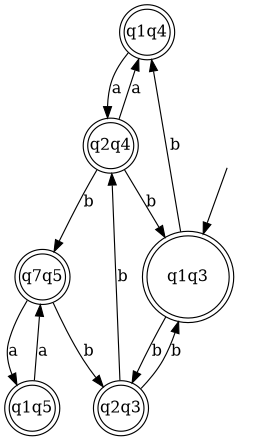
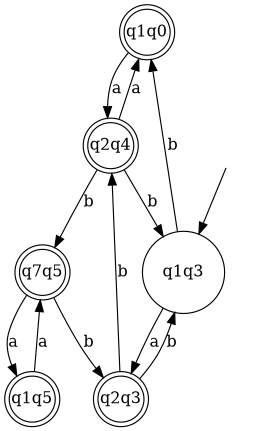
(147, 32) -> (147, 32)
(188, 277) -> (184, 272)
(157, 352) -> (155, 342)
